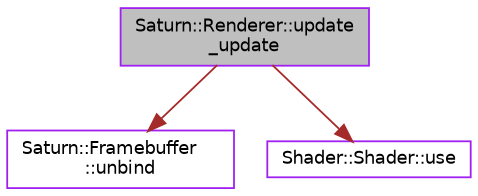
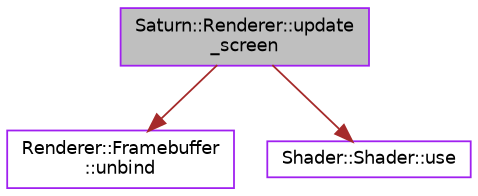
(245, 37) -> (245, 37)
(121, 159) -> (121, 159)
